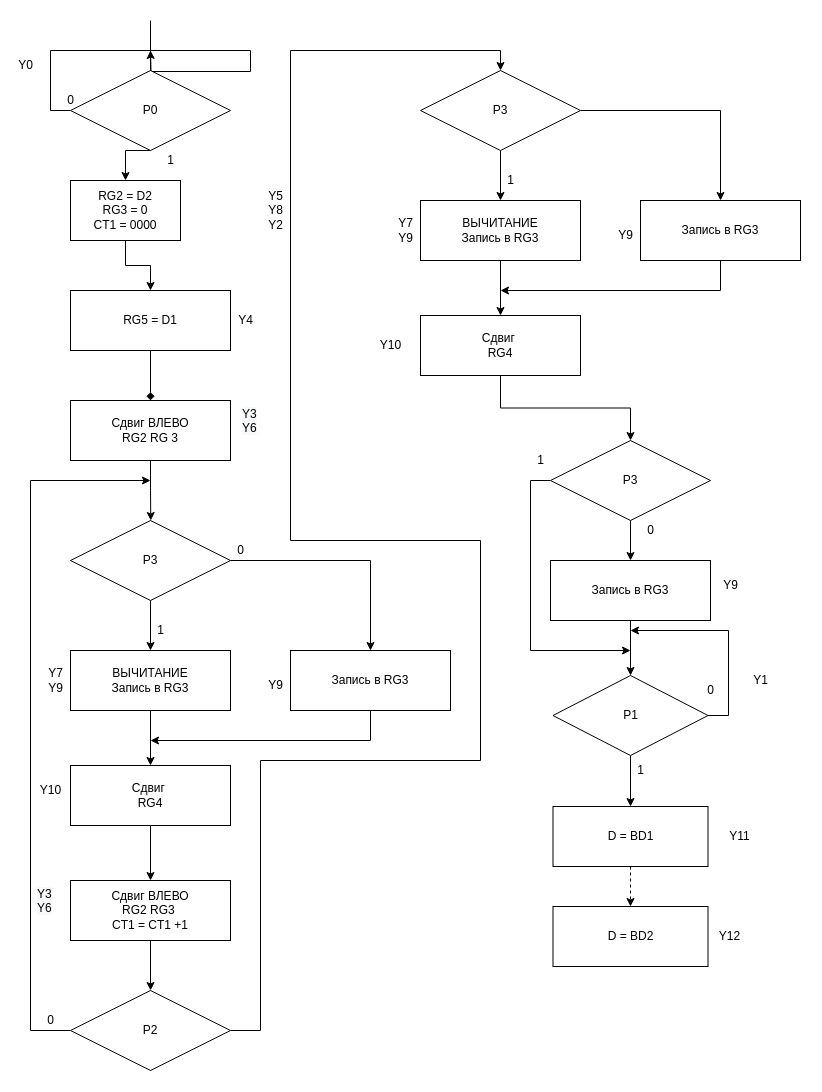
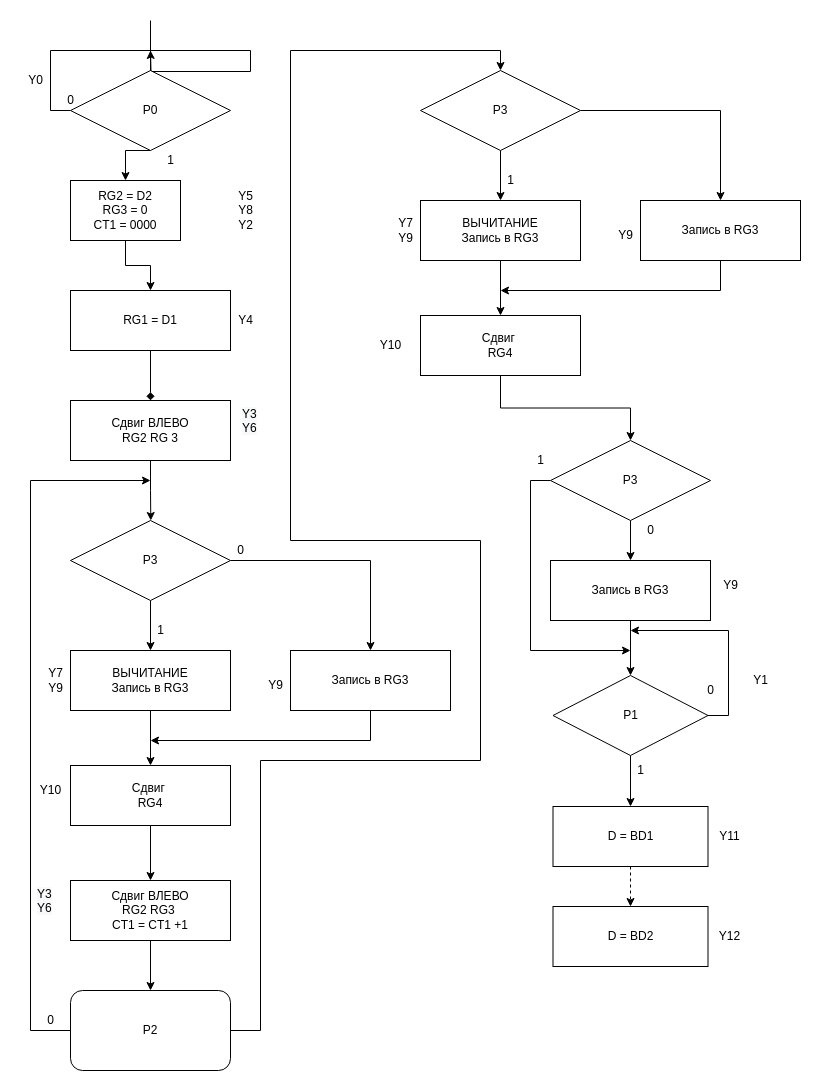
(26, 66) -> (36, 81)
(276, 211) -> (246, 211)
(151, 321) -> (151, 321)
(739, 837) -> (729, 837)
(151, 1031) -> (151, 1031)
